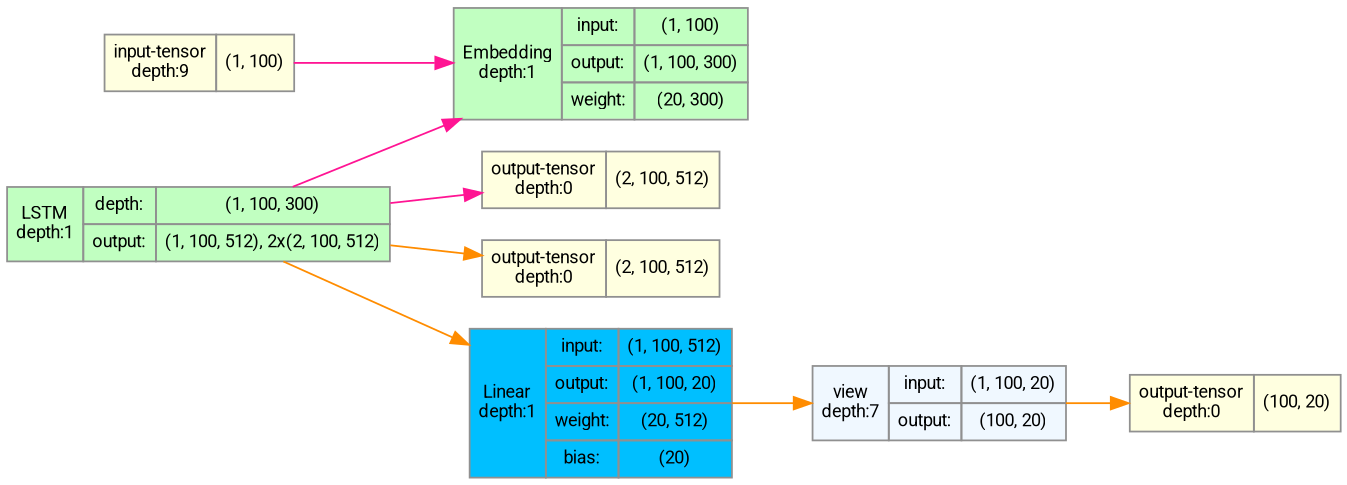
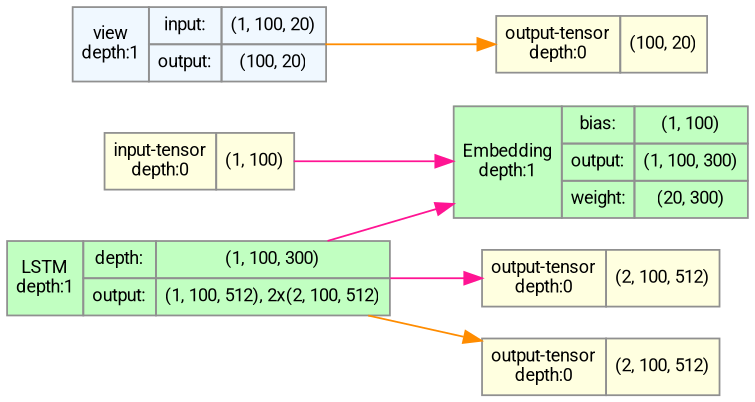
(598, 26) -> (598, 124)
(160, 72) -> (160, 170)
(601, 403) -> none
(851, 412) -> (111, 53)
